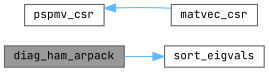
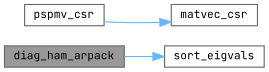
(143, 8) -> (132, 23)
